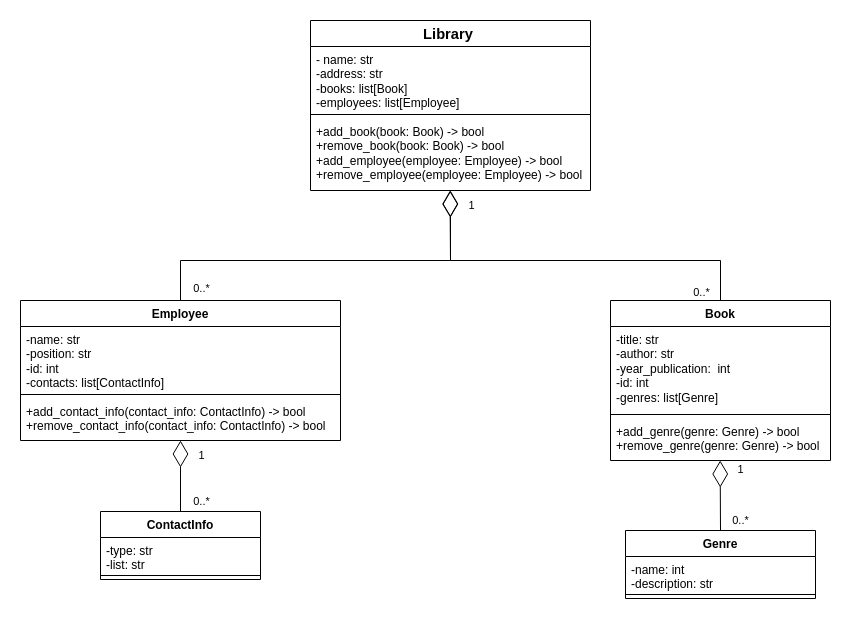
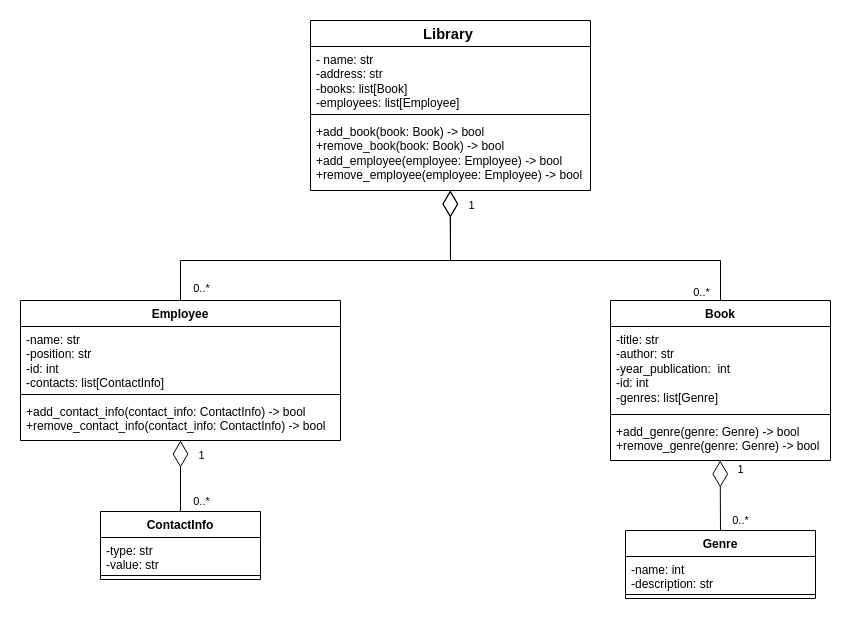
(137, 559) -> (139, 559)
